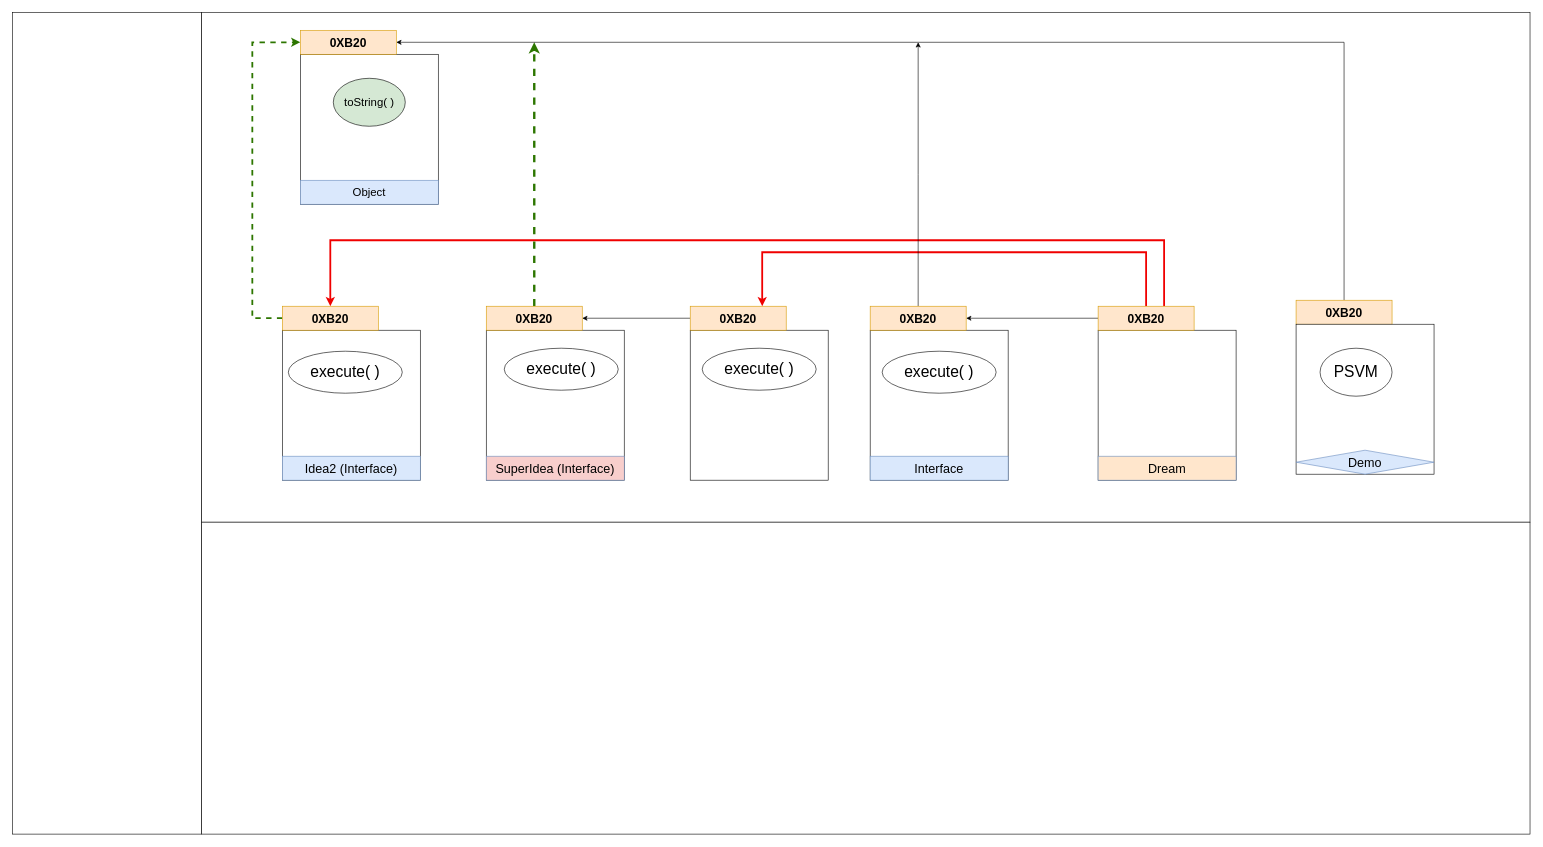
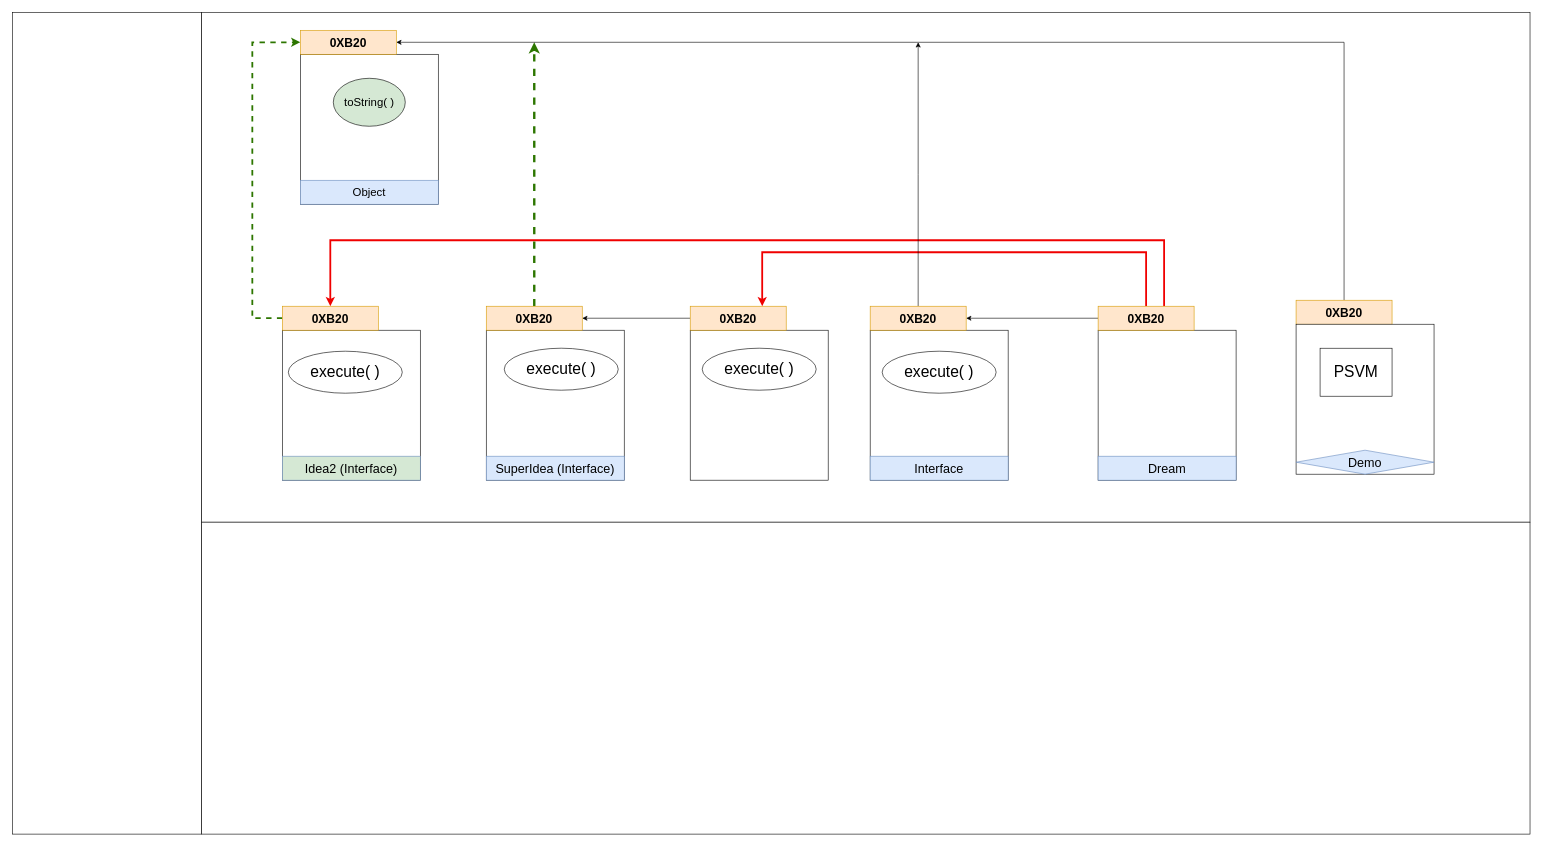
(1356, 372) -> (1356, 372)
(351, 468) -> (351, 468)
(555, 468) -> (555, 468)
(1167, 468) -> (1167, 468)
